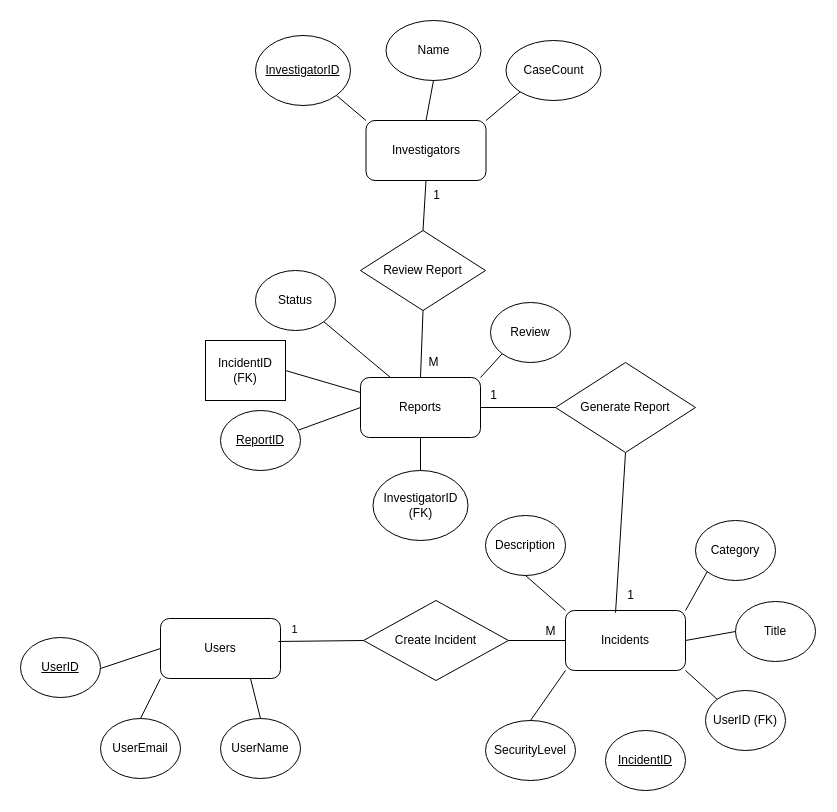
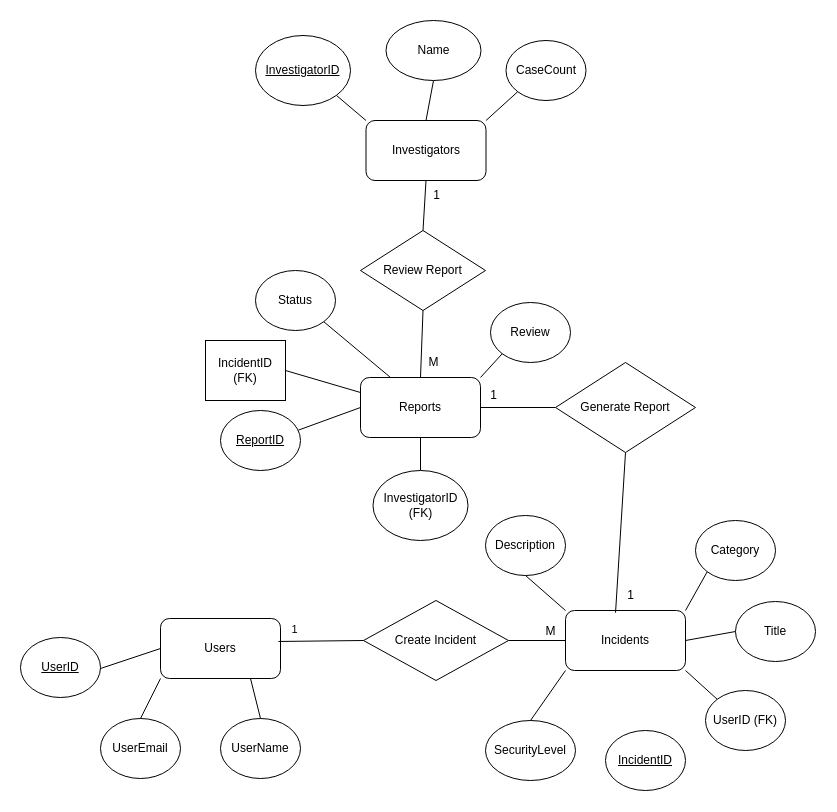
(554, 71) -> (546, 71)
